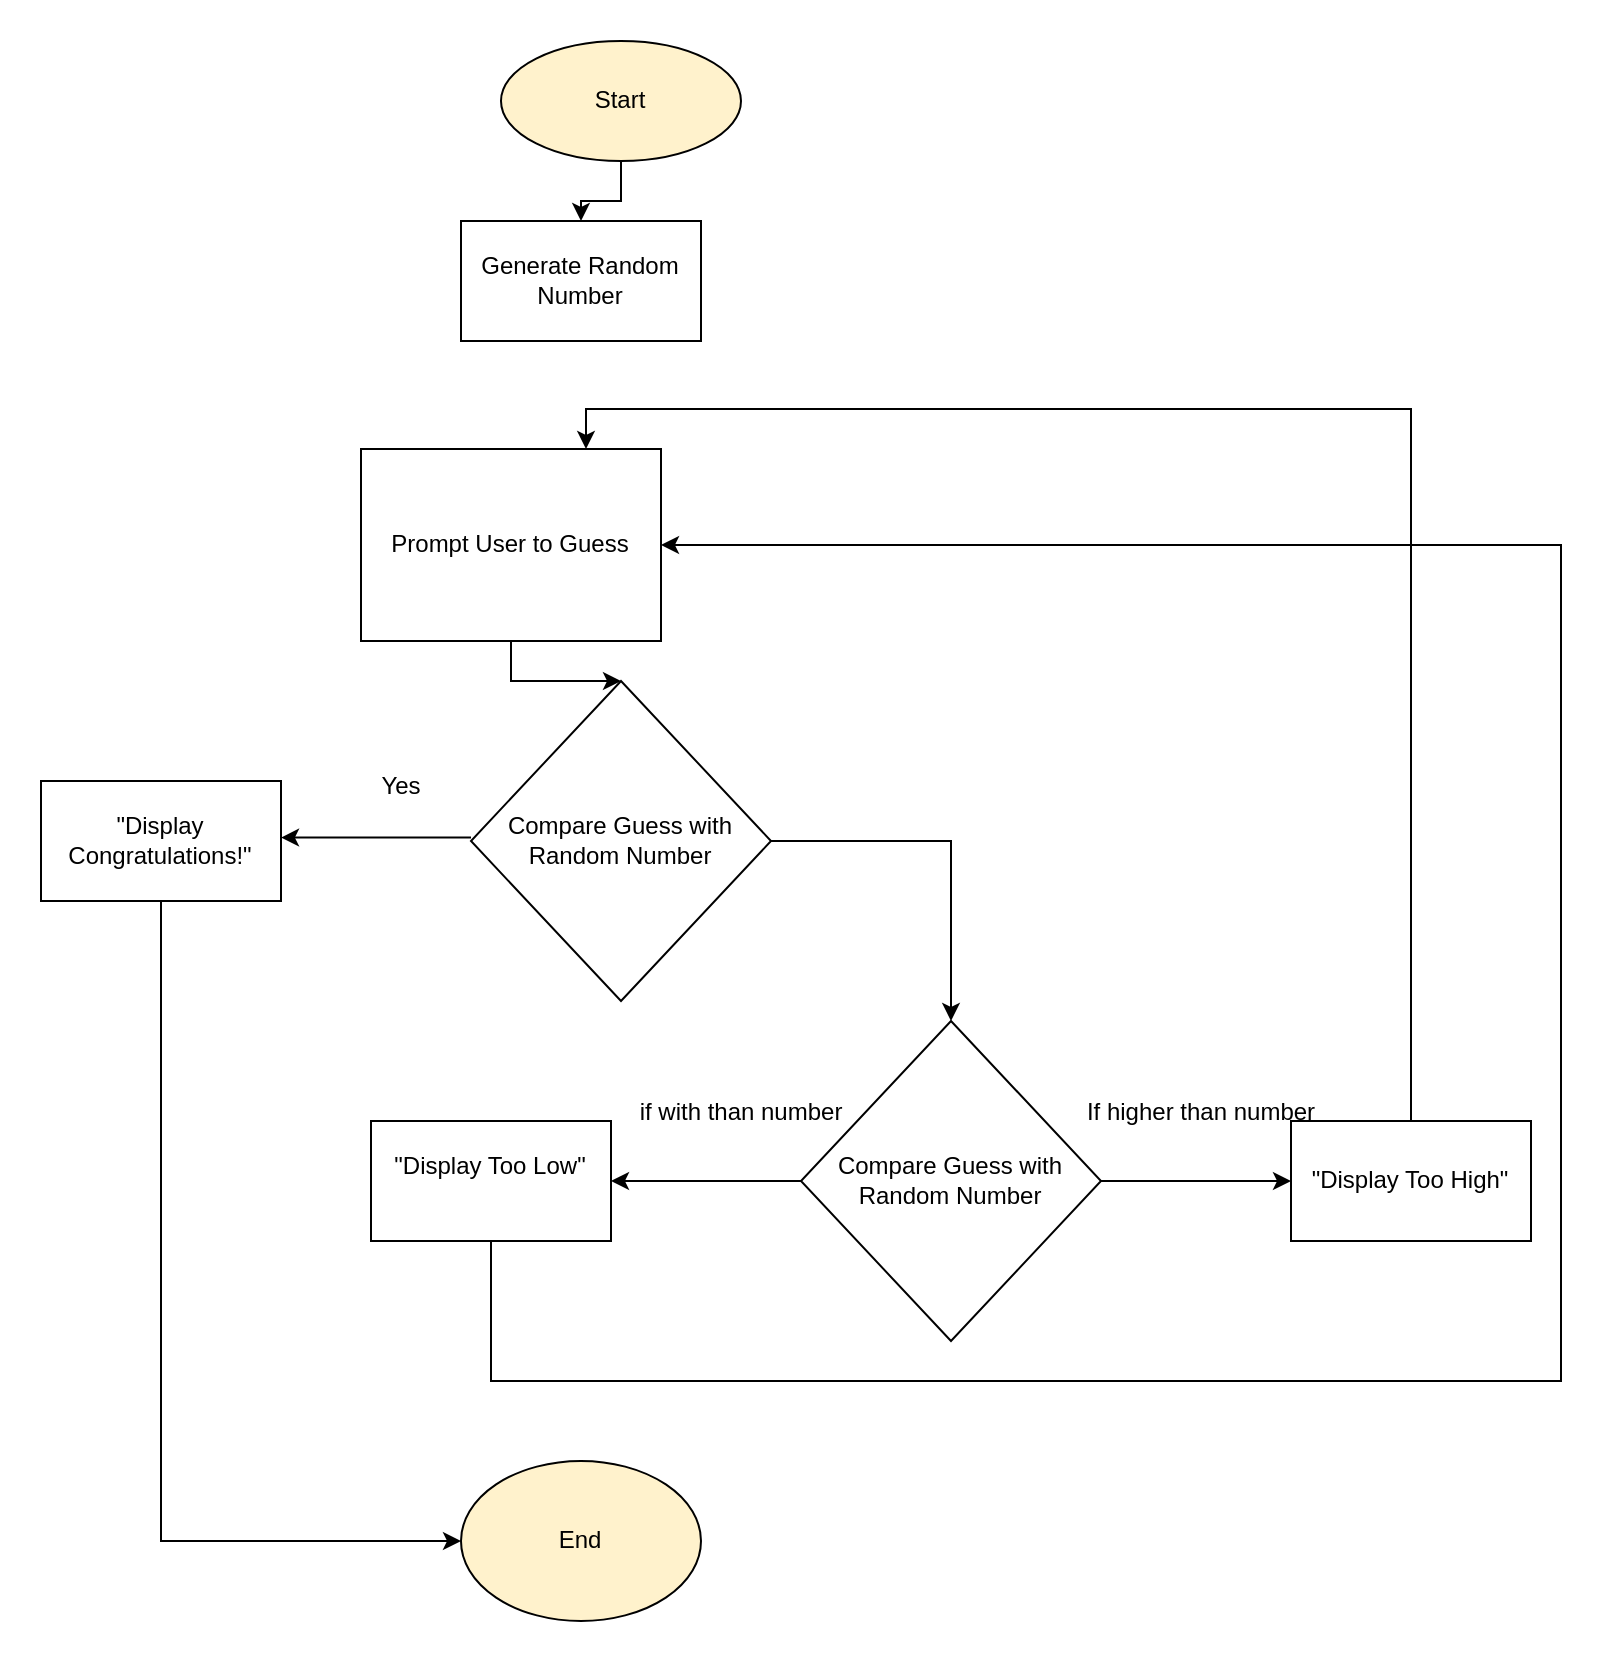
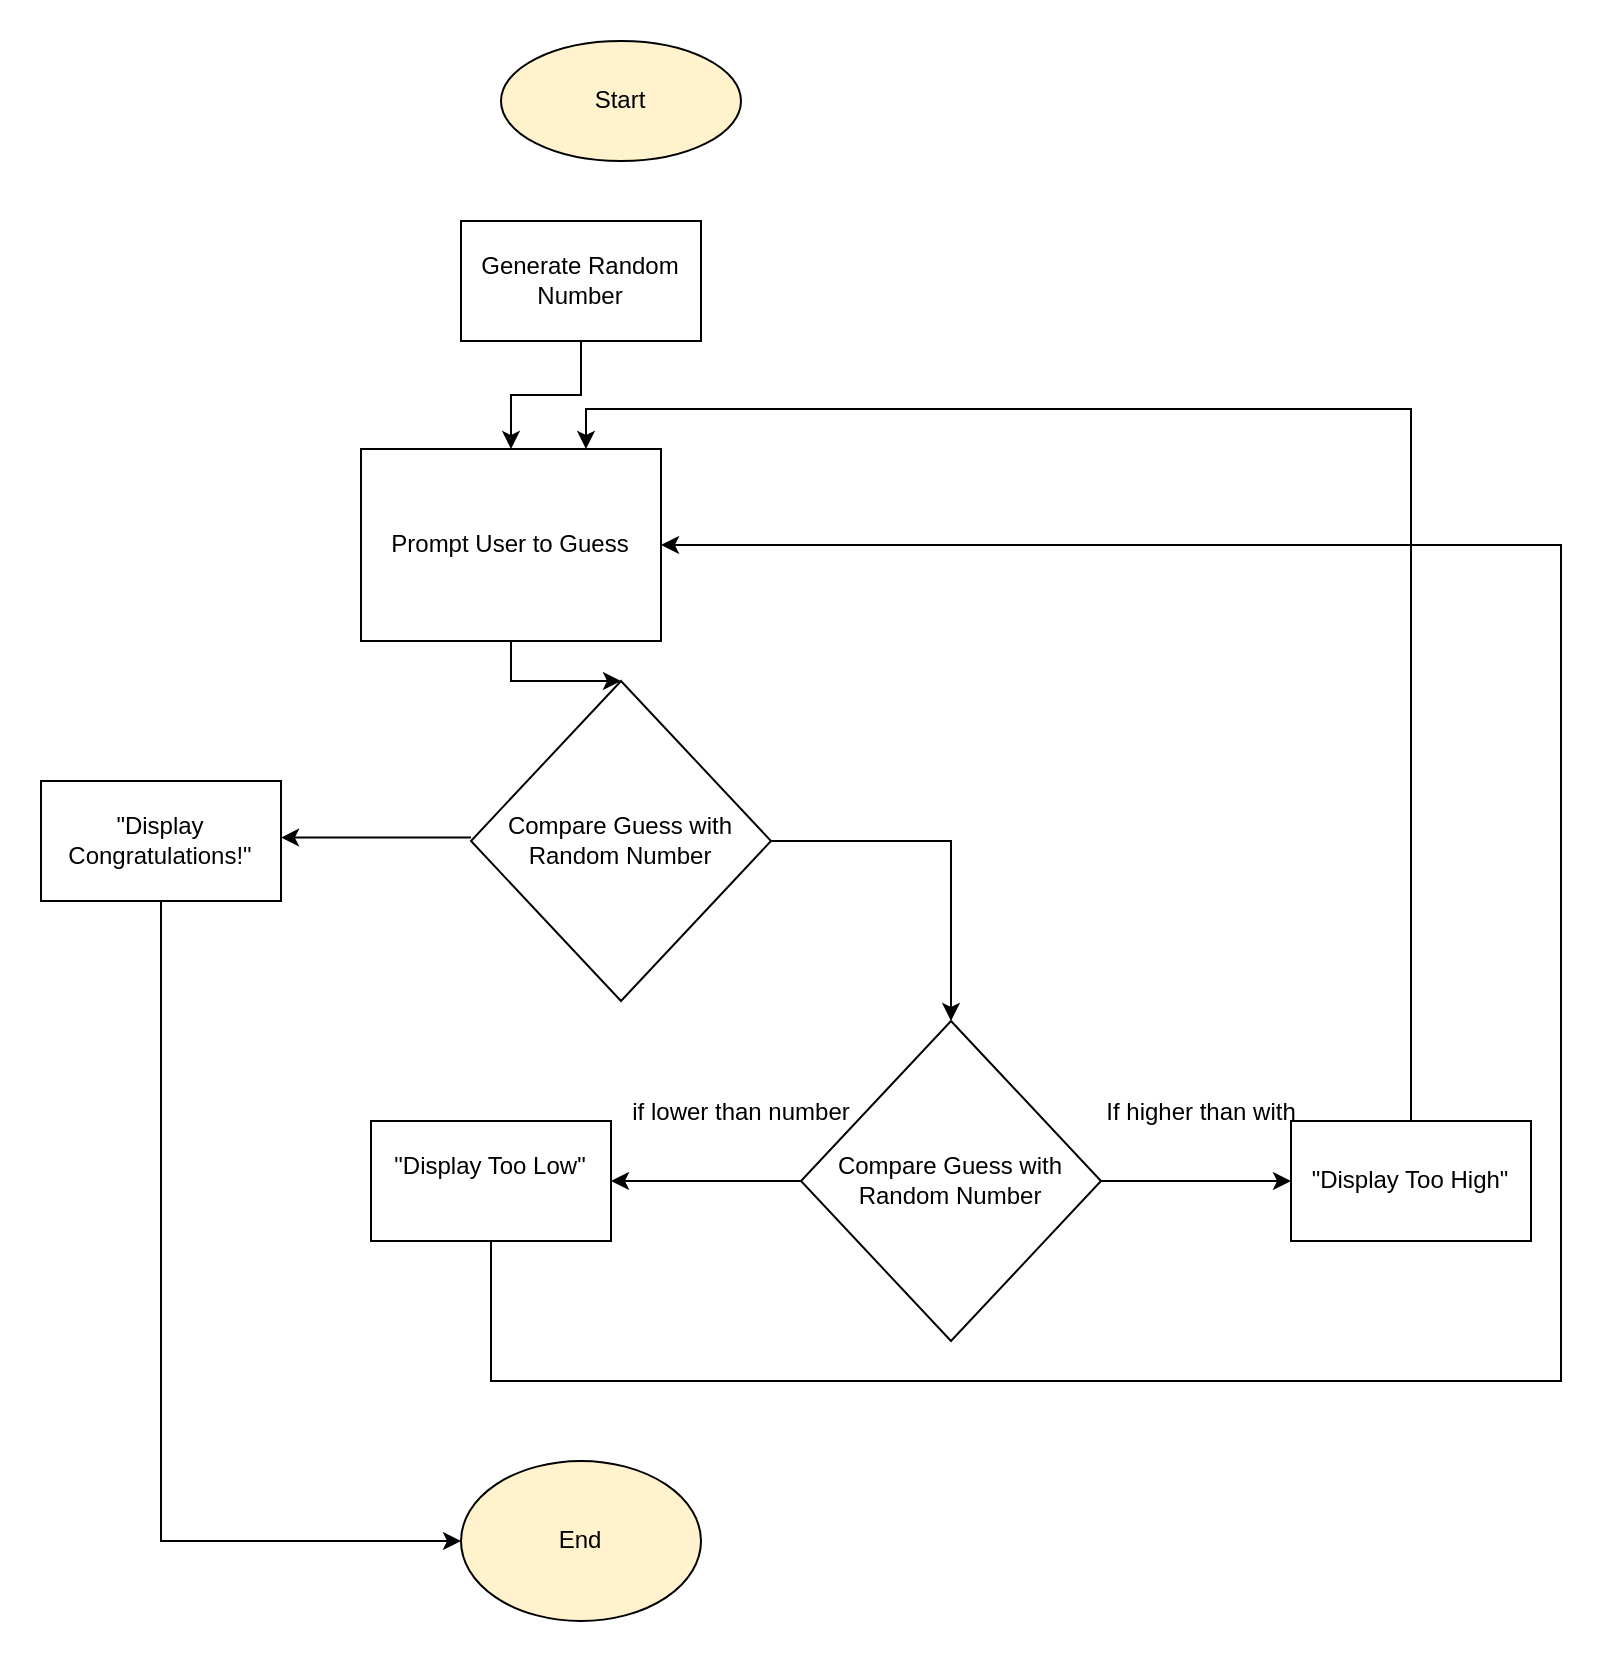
(618, 201) -> none
none -> (553, 395)
(401, 787) -> none
(742, 1127) -> (742, 1127)
(1202, 1127) -> (1202, 1127)
